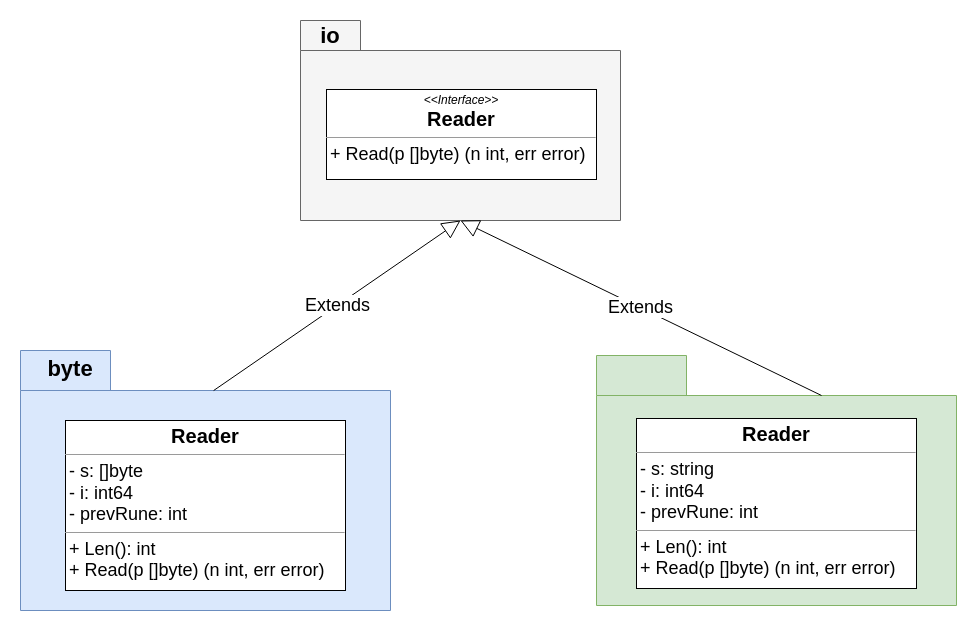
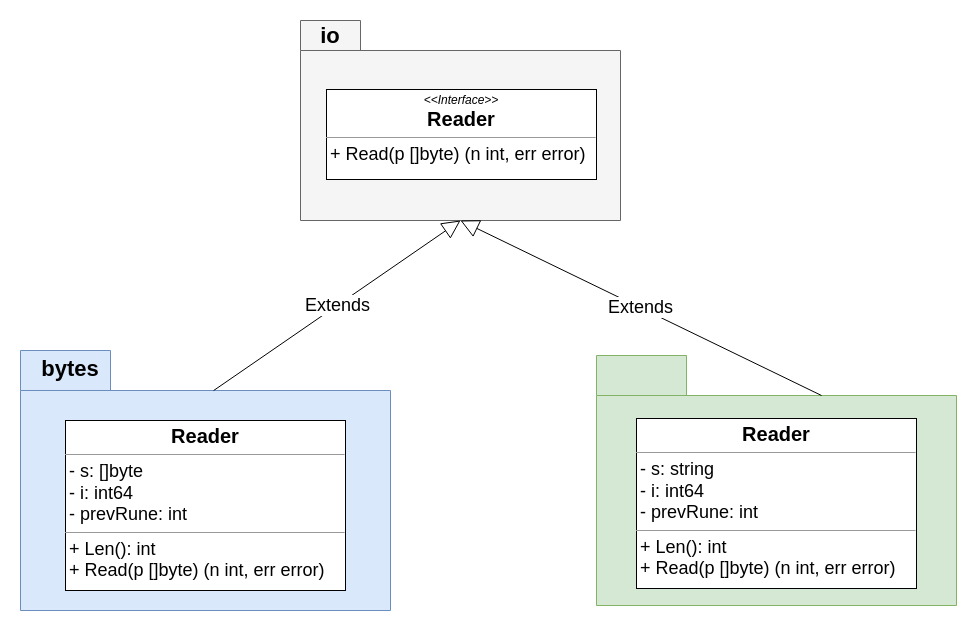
(70, 369) -> (70, 369)
